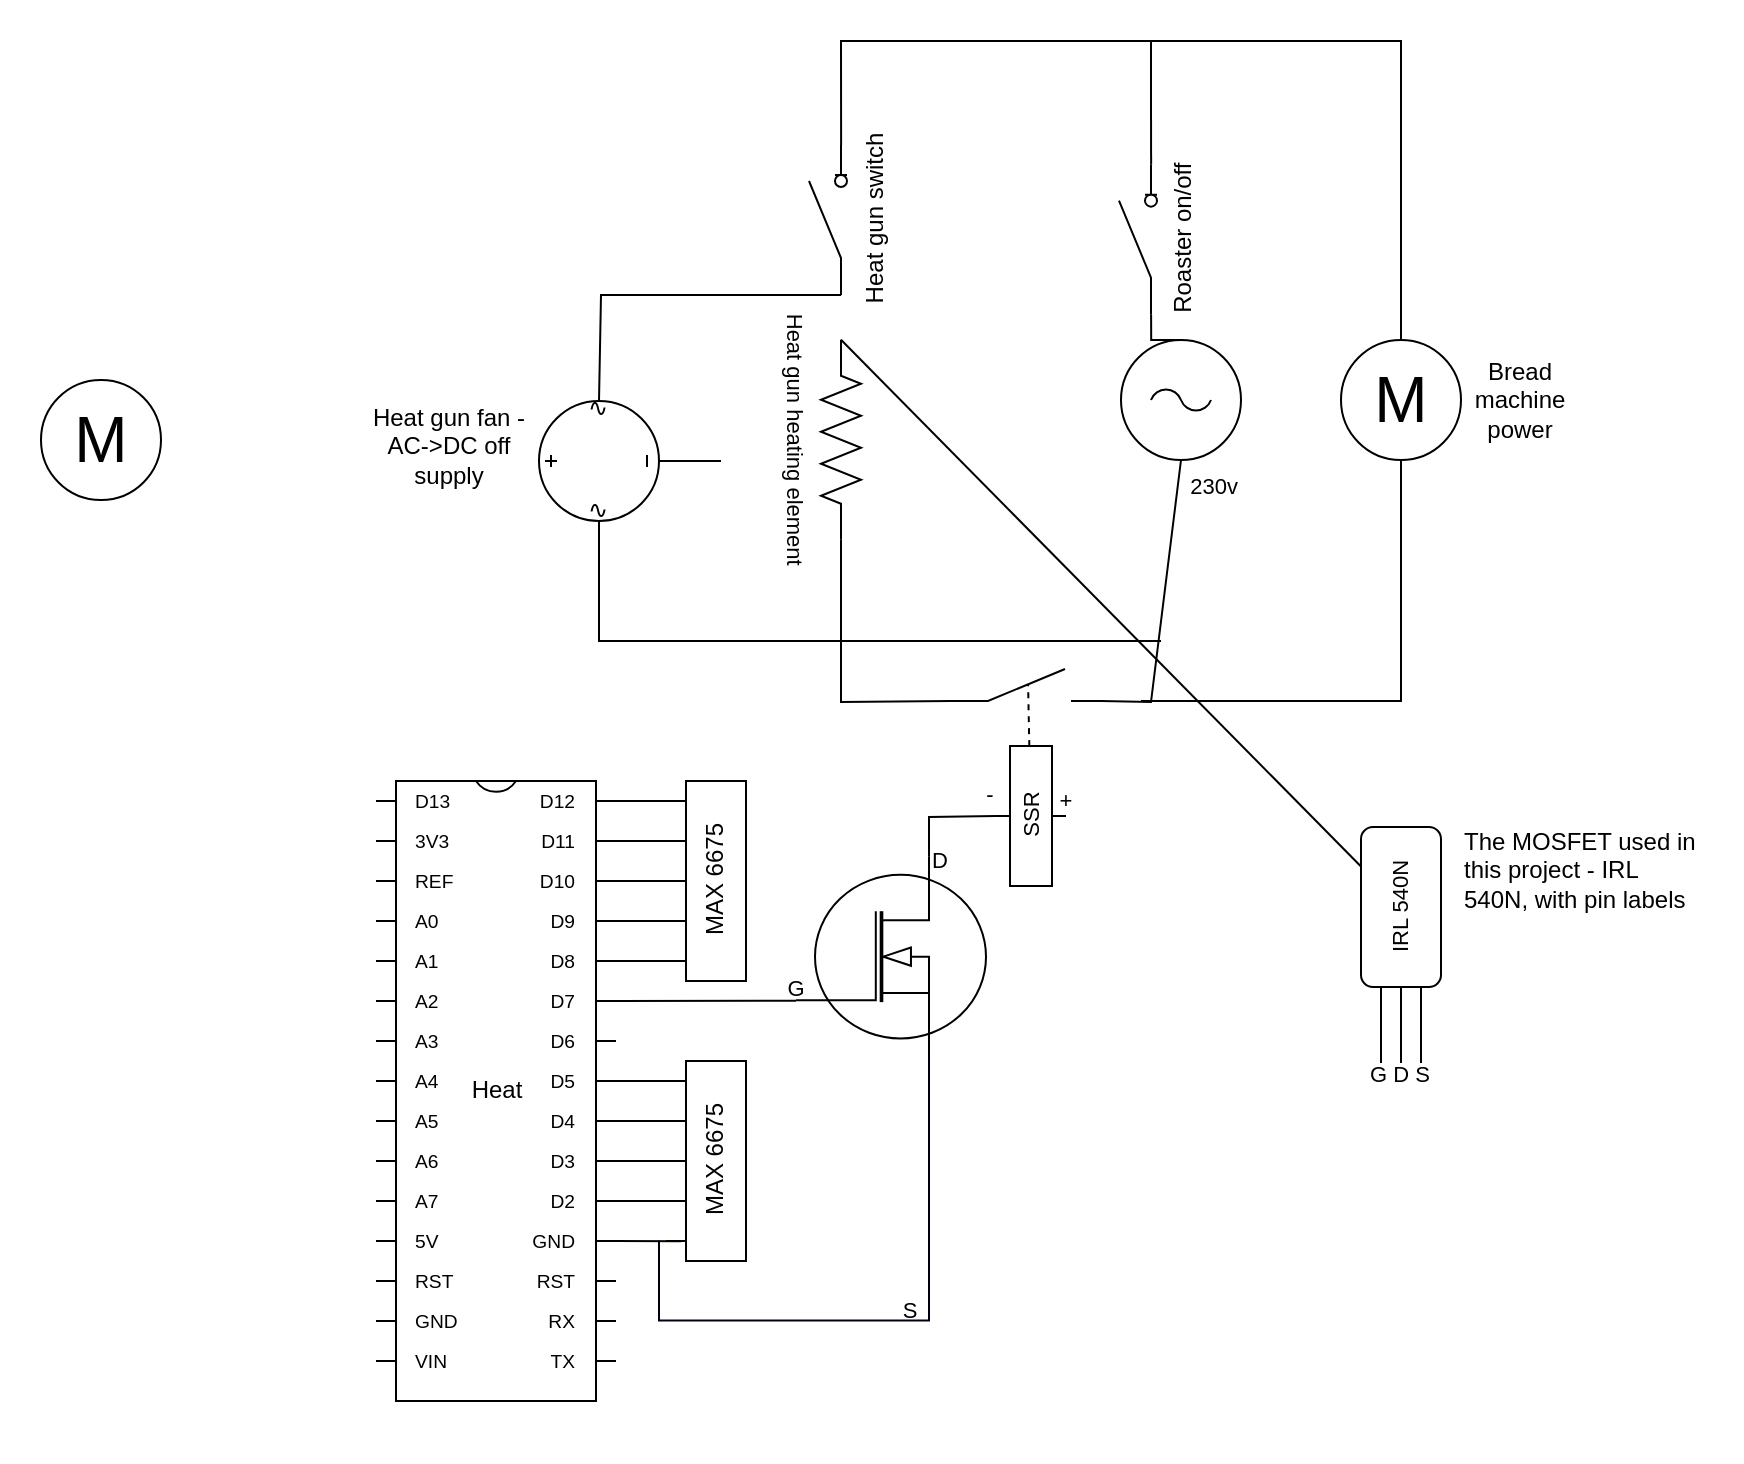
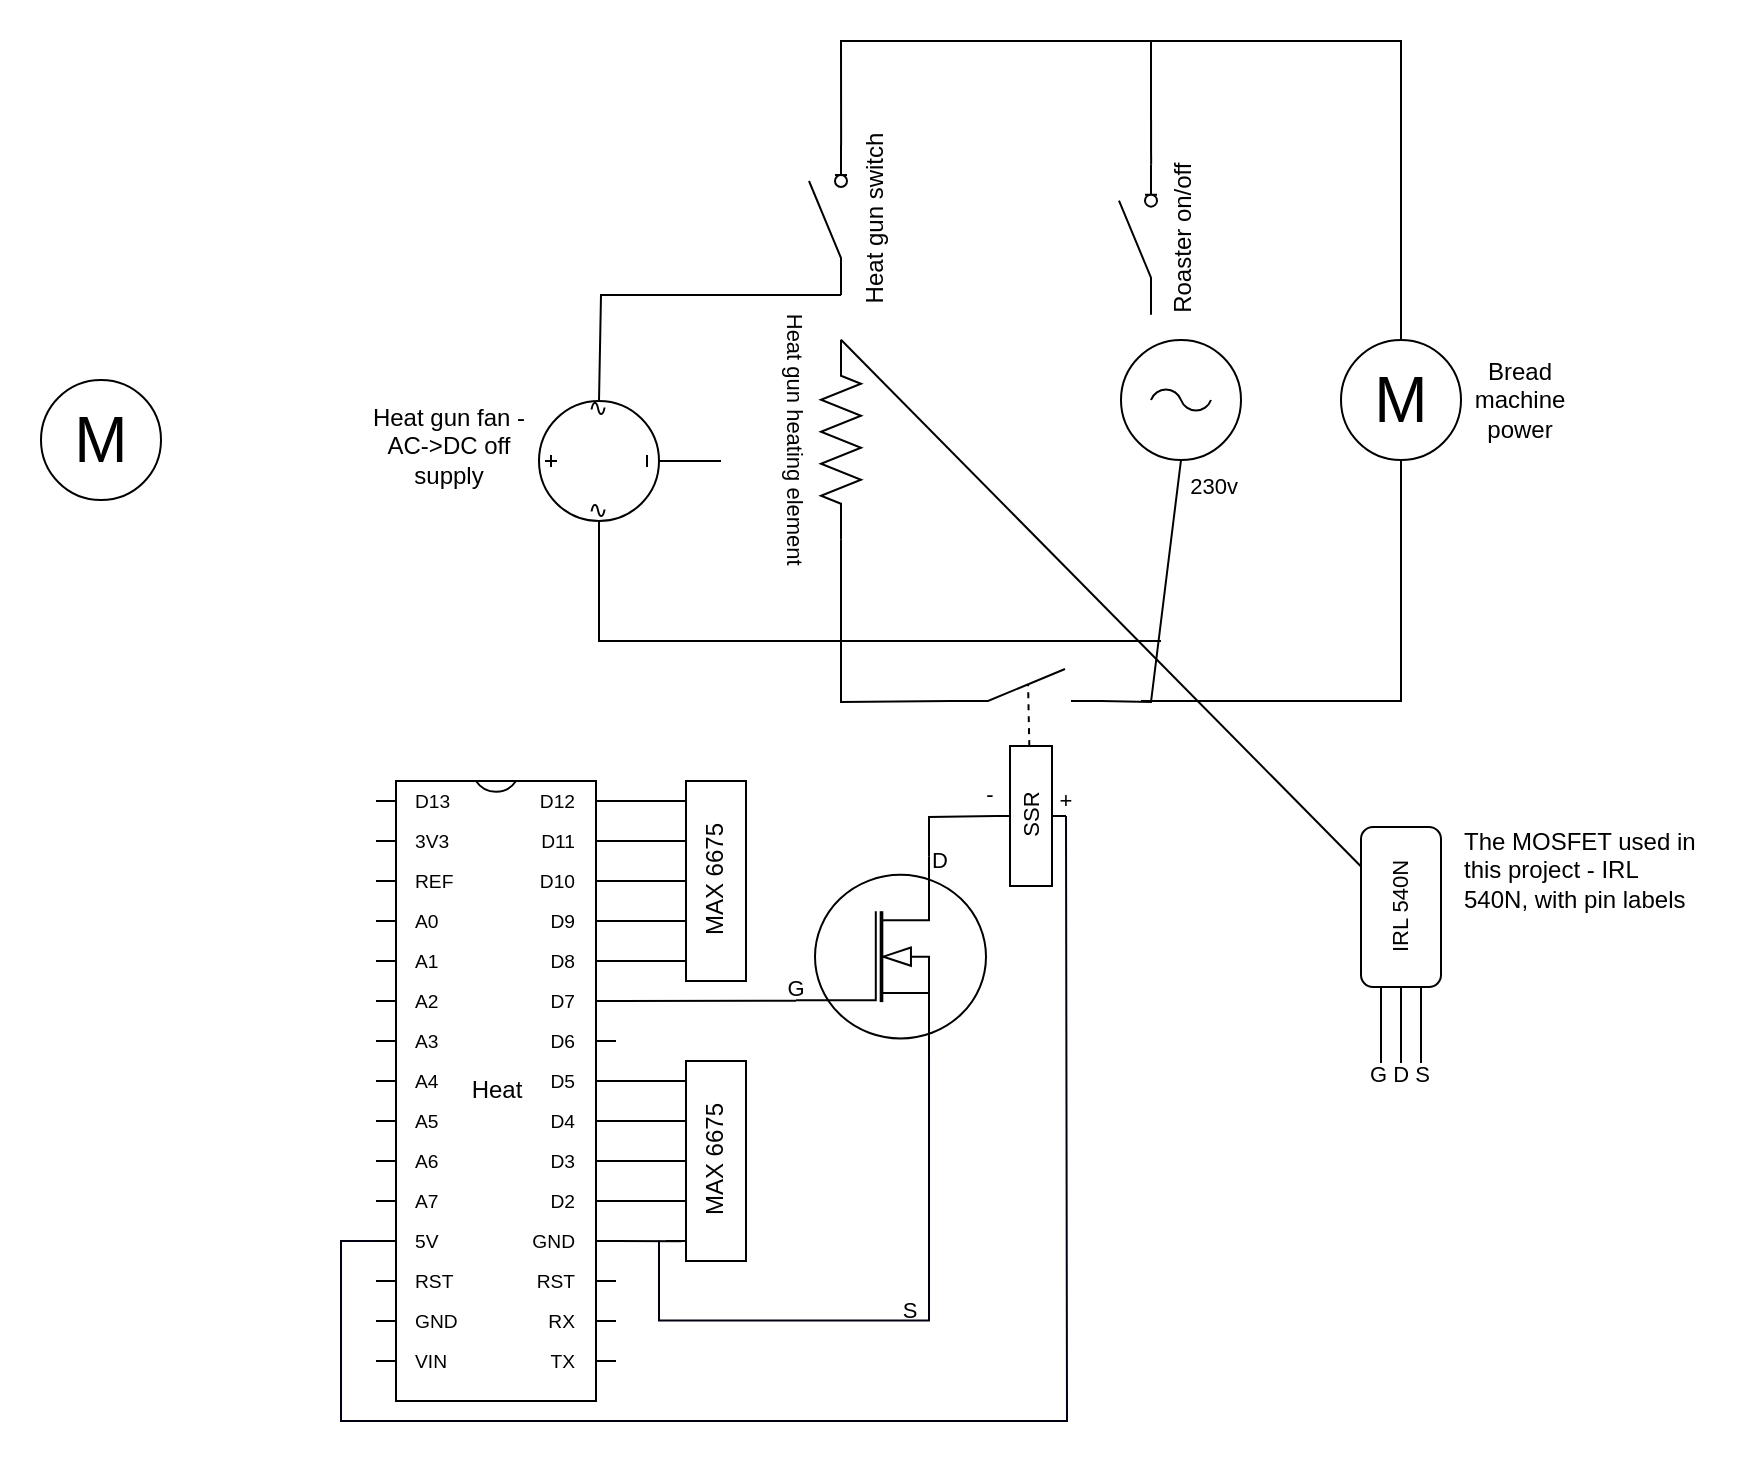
(1151, 339) -> none
none -> (899, 1421)
